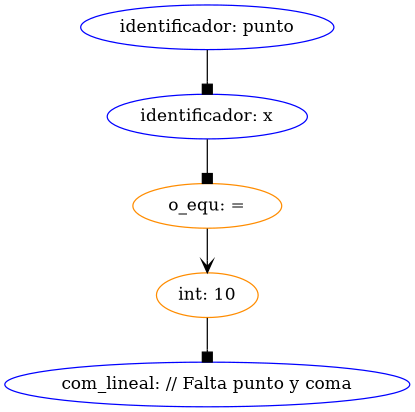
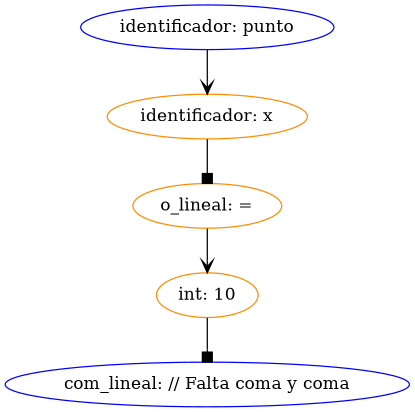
(207, 66) -> (207, 66)
(207, 117) -> (207, 117)
(207, 206) -> (207, 206)
(207, 384) -> (207, 384)
